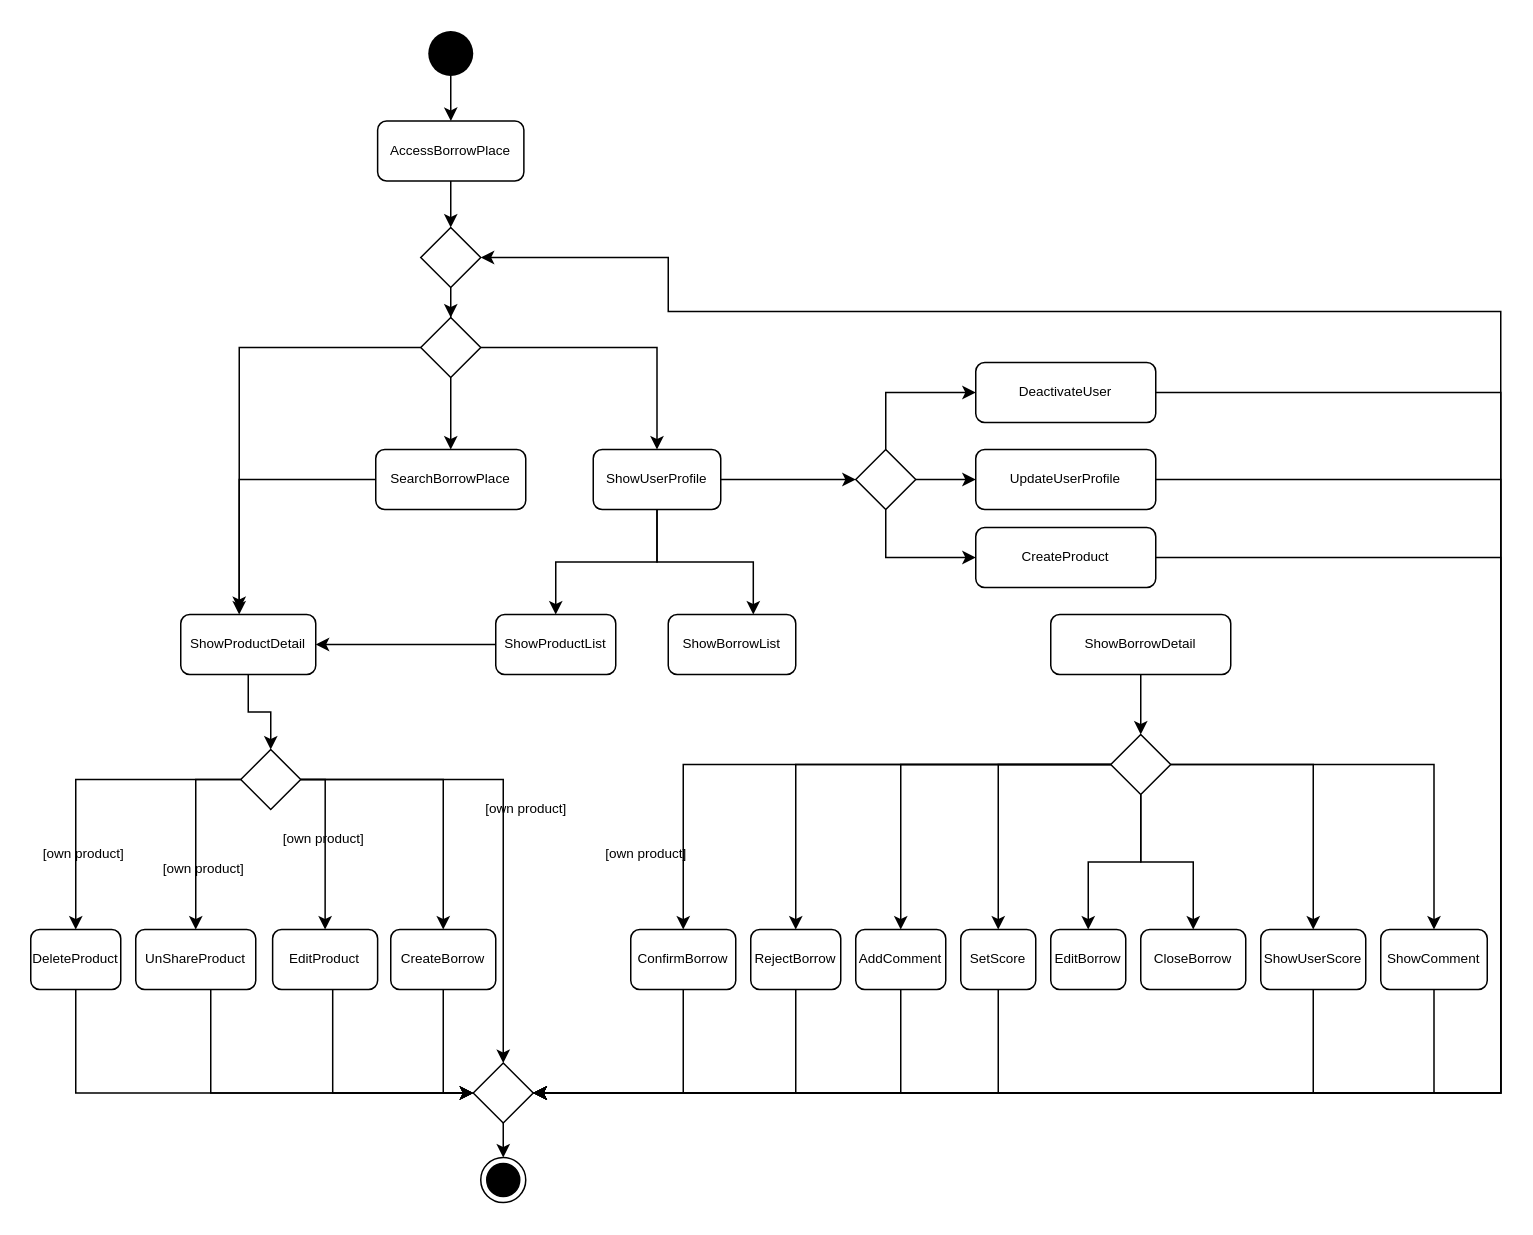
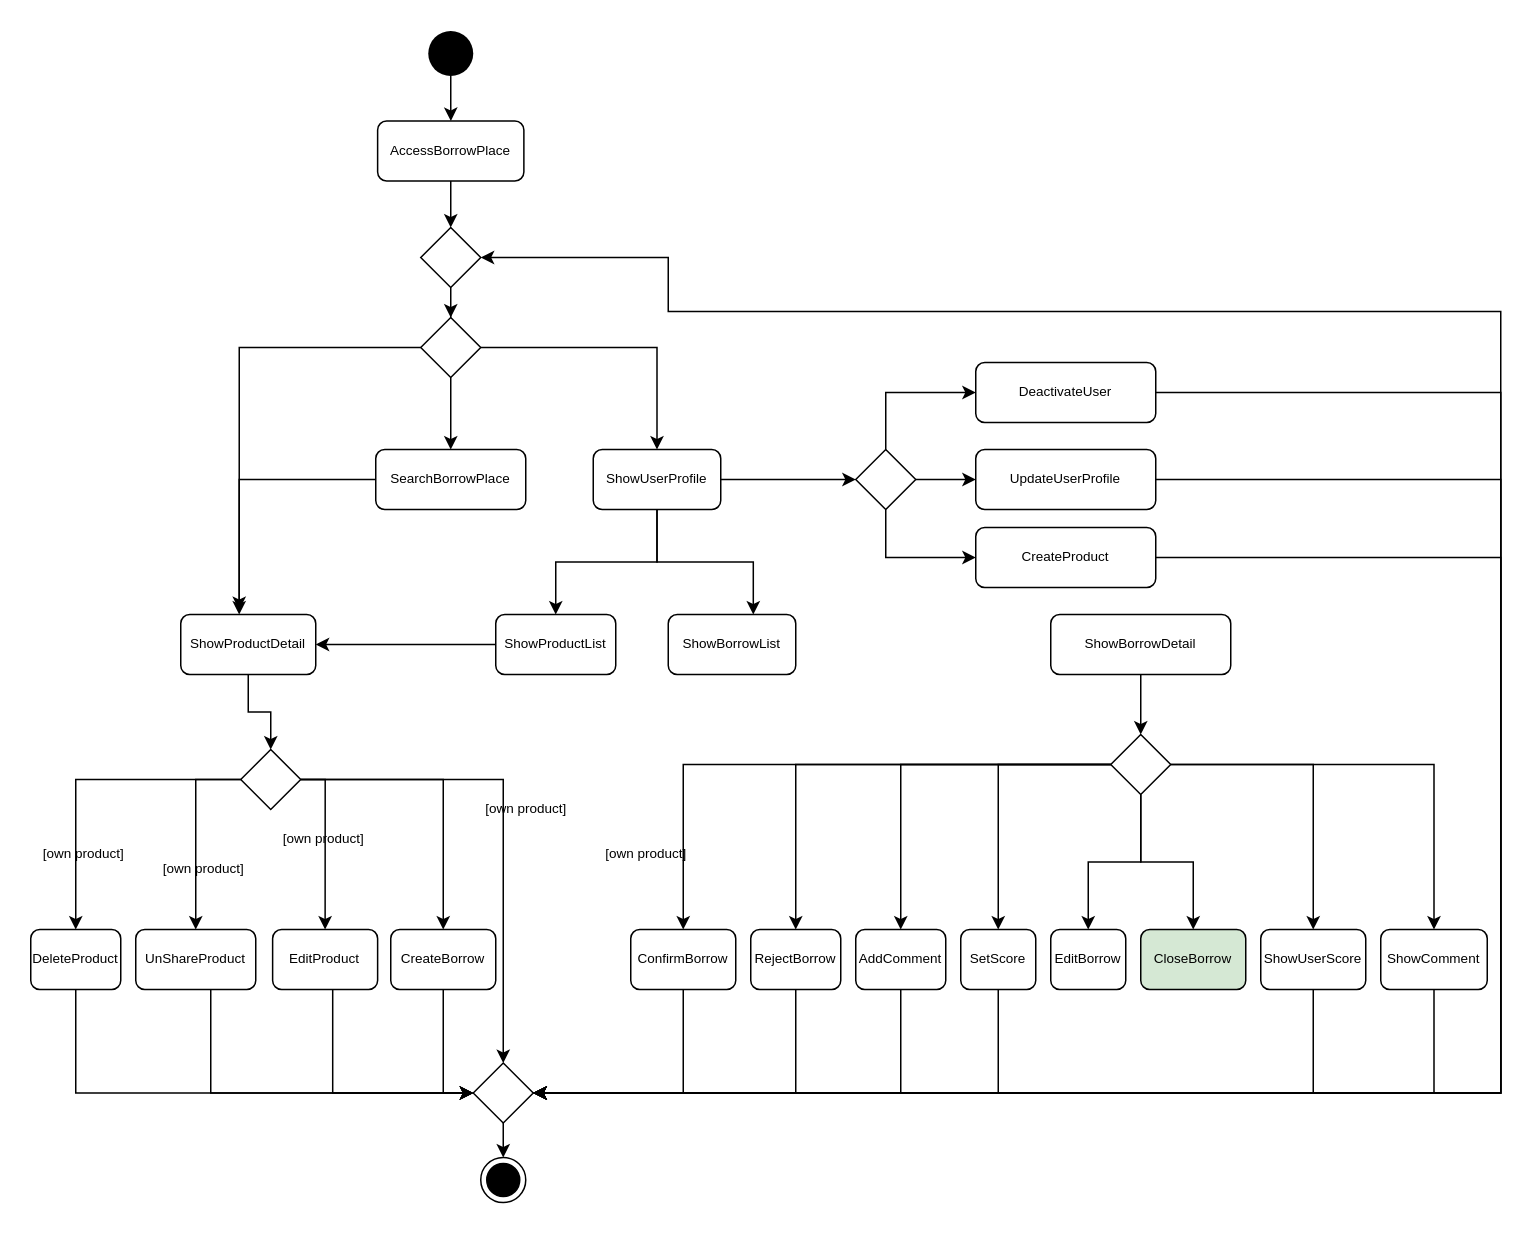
(1193, 959) -> (1193, 959)
